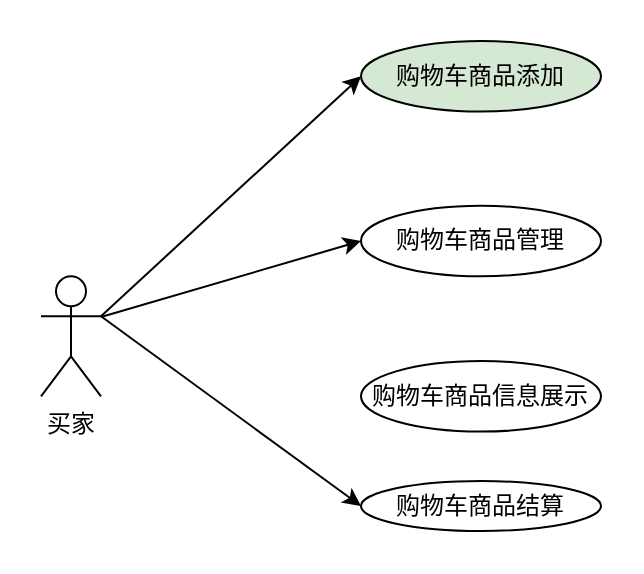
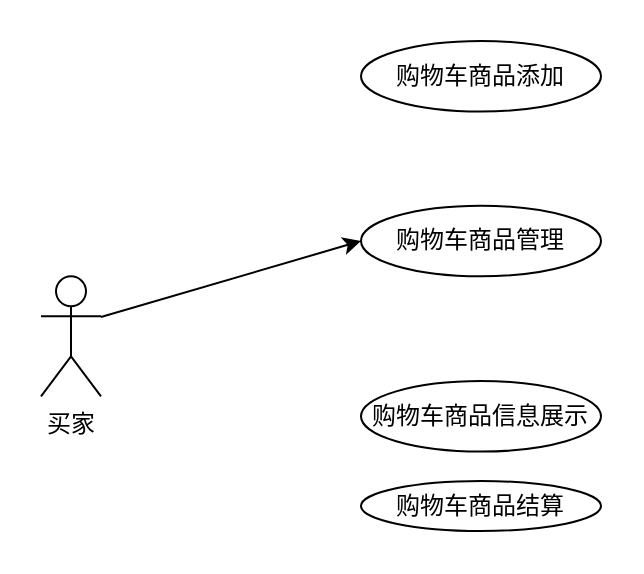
(481, 76) -> (481, 76)
(228, 199) -> none
(481, 396) -> (481, 416)
(228, 409) -> none
